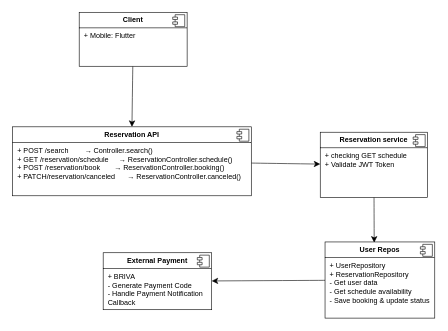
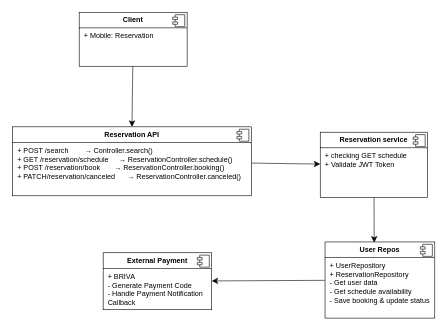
(108, 12) -> (116, 12)
